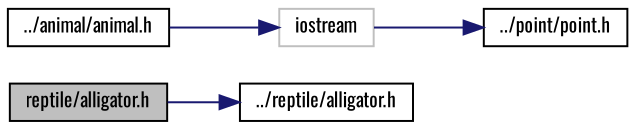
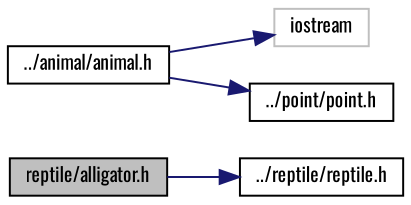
(419, 28) -> (199, 83)
(326, 102) -> (322, 177)
